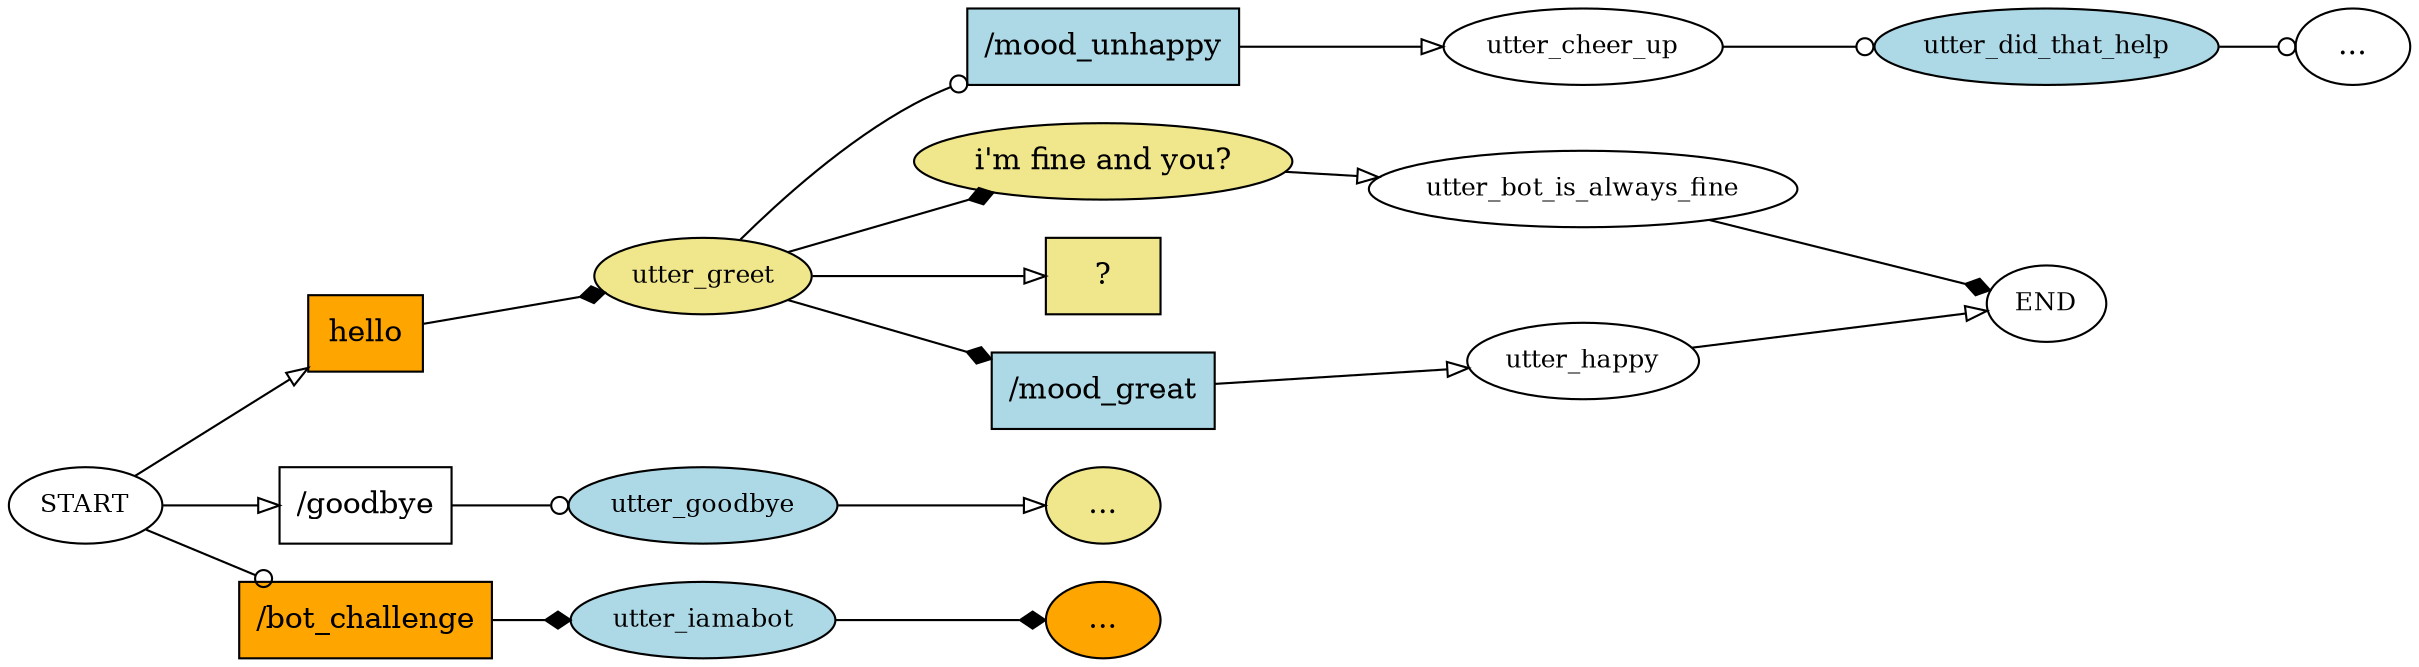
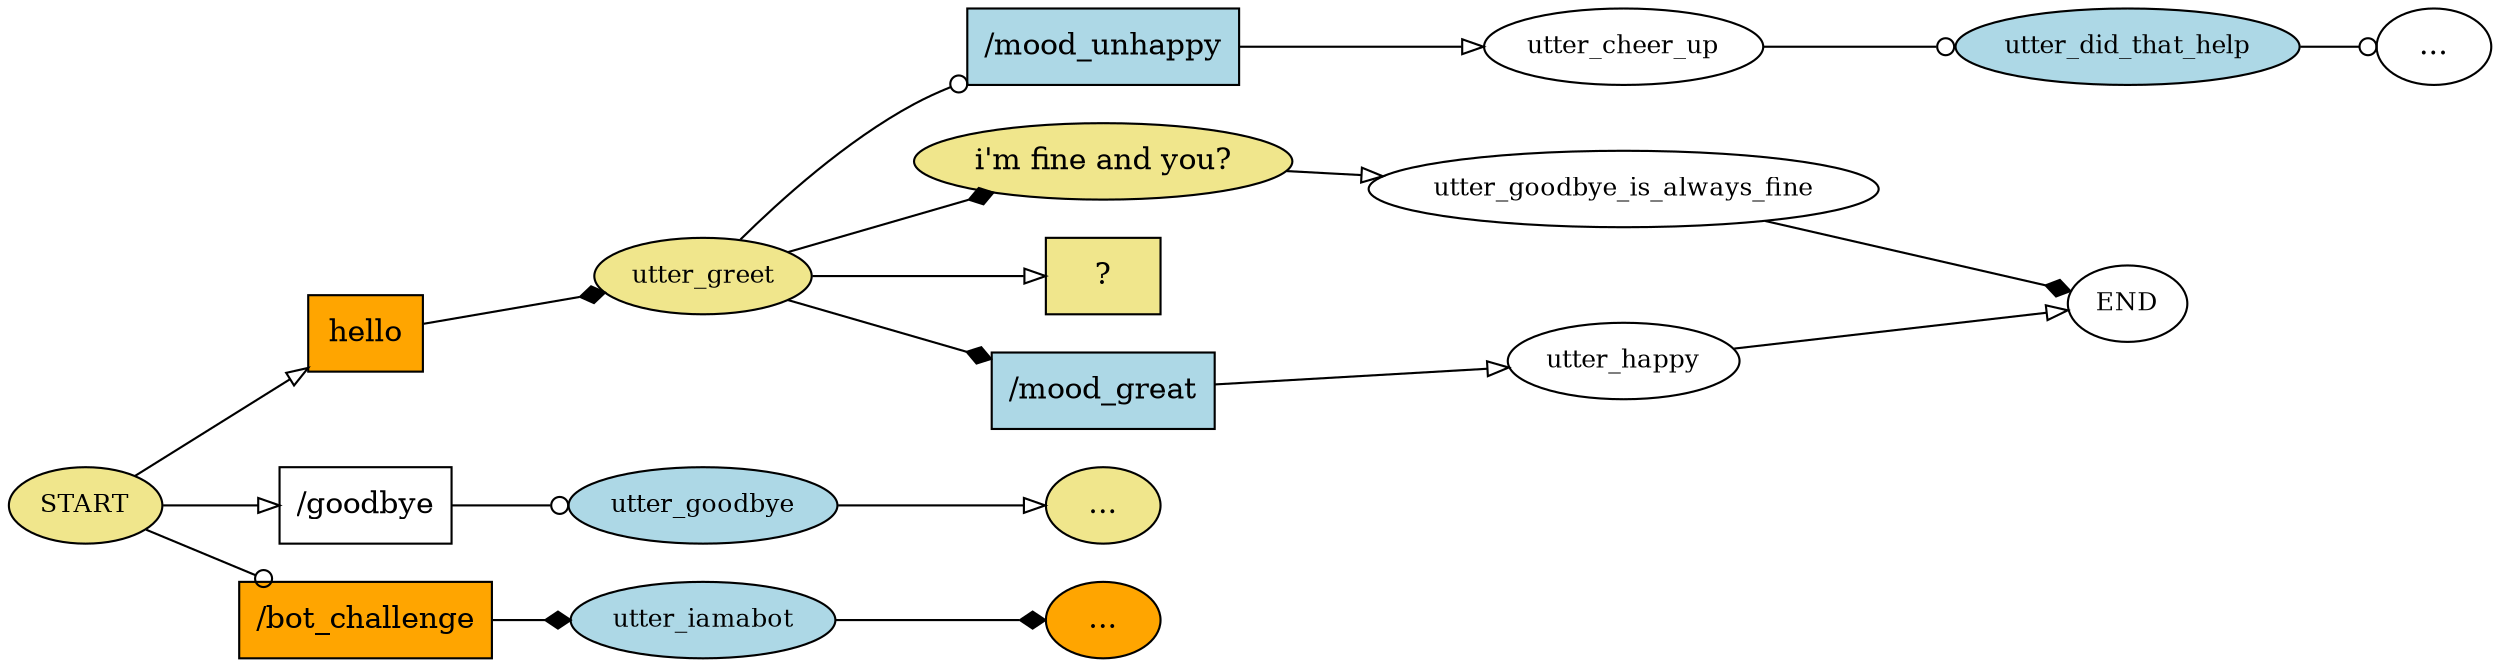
(1583, 189) -> (1624, 189)
(86, 505) -> (86, 505)
